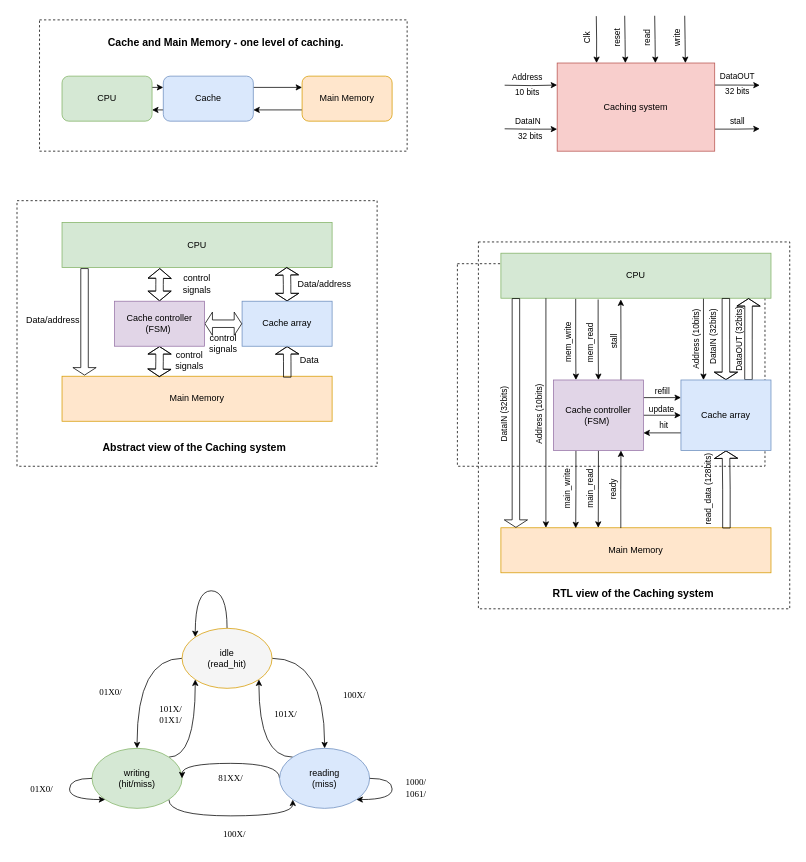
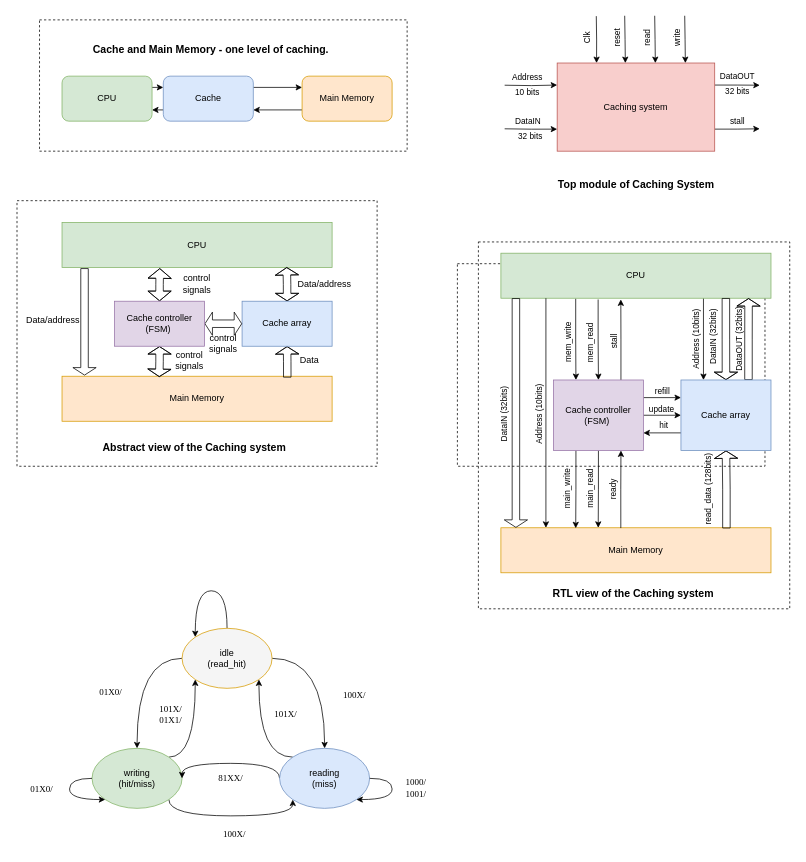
(227, 42) -> (212, 50)
none -> (636, 185)
(416, 788) -> (416, 788)
